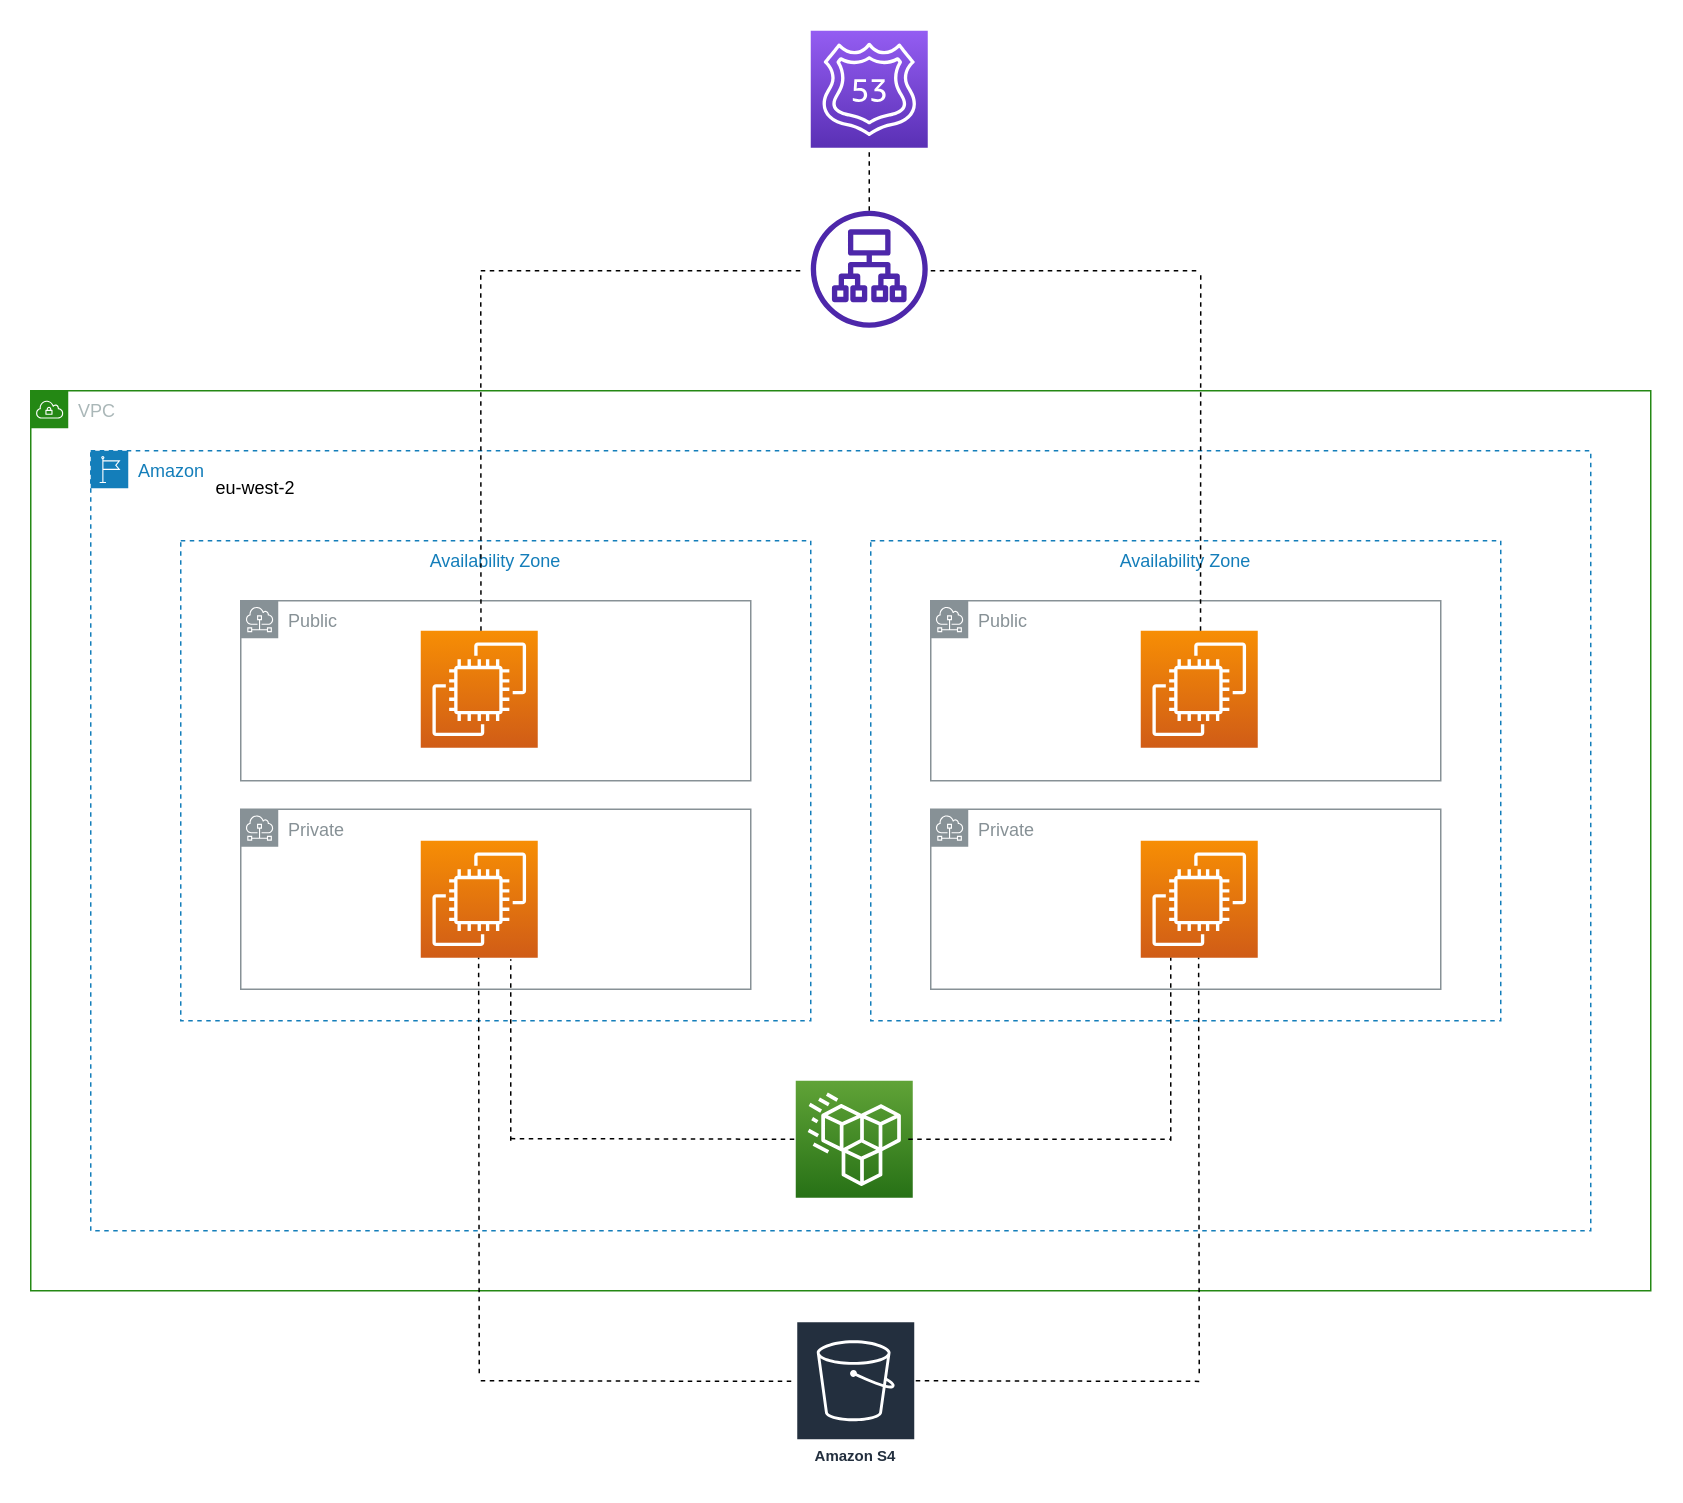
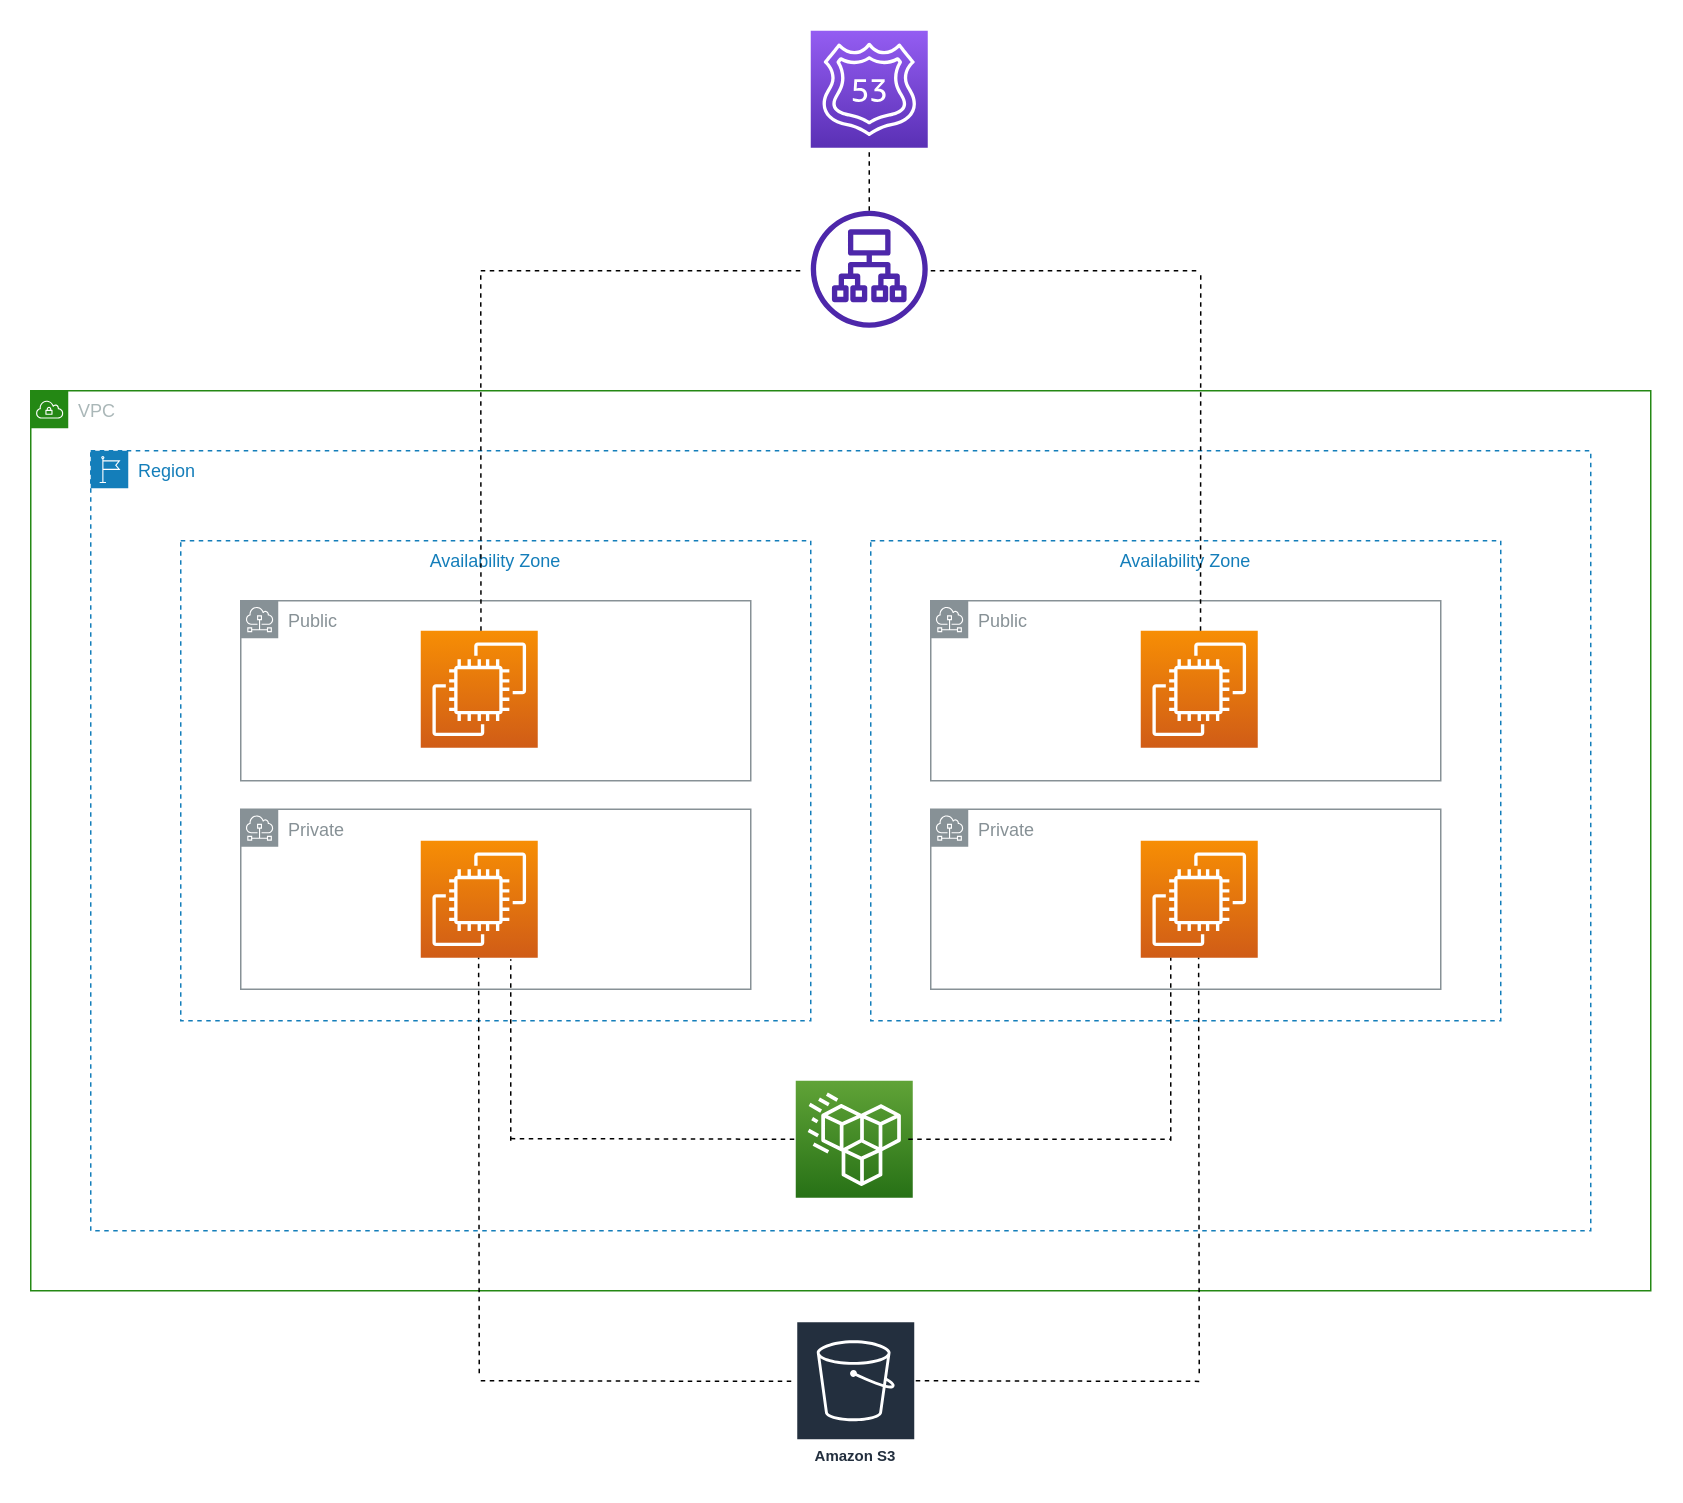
(169, 472) -> (167, 472)
(256, 488) -> none
(856, 1456) -> (856, 1456)
